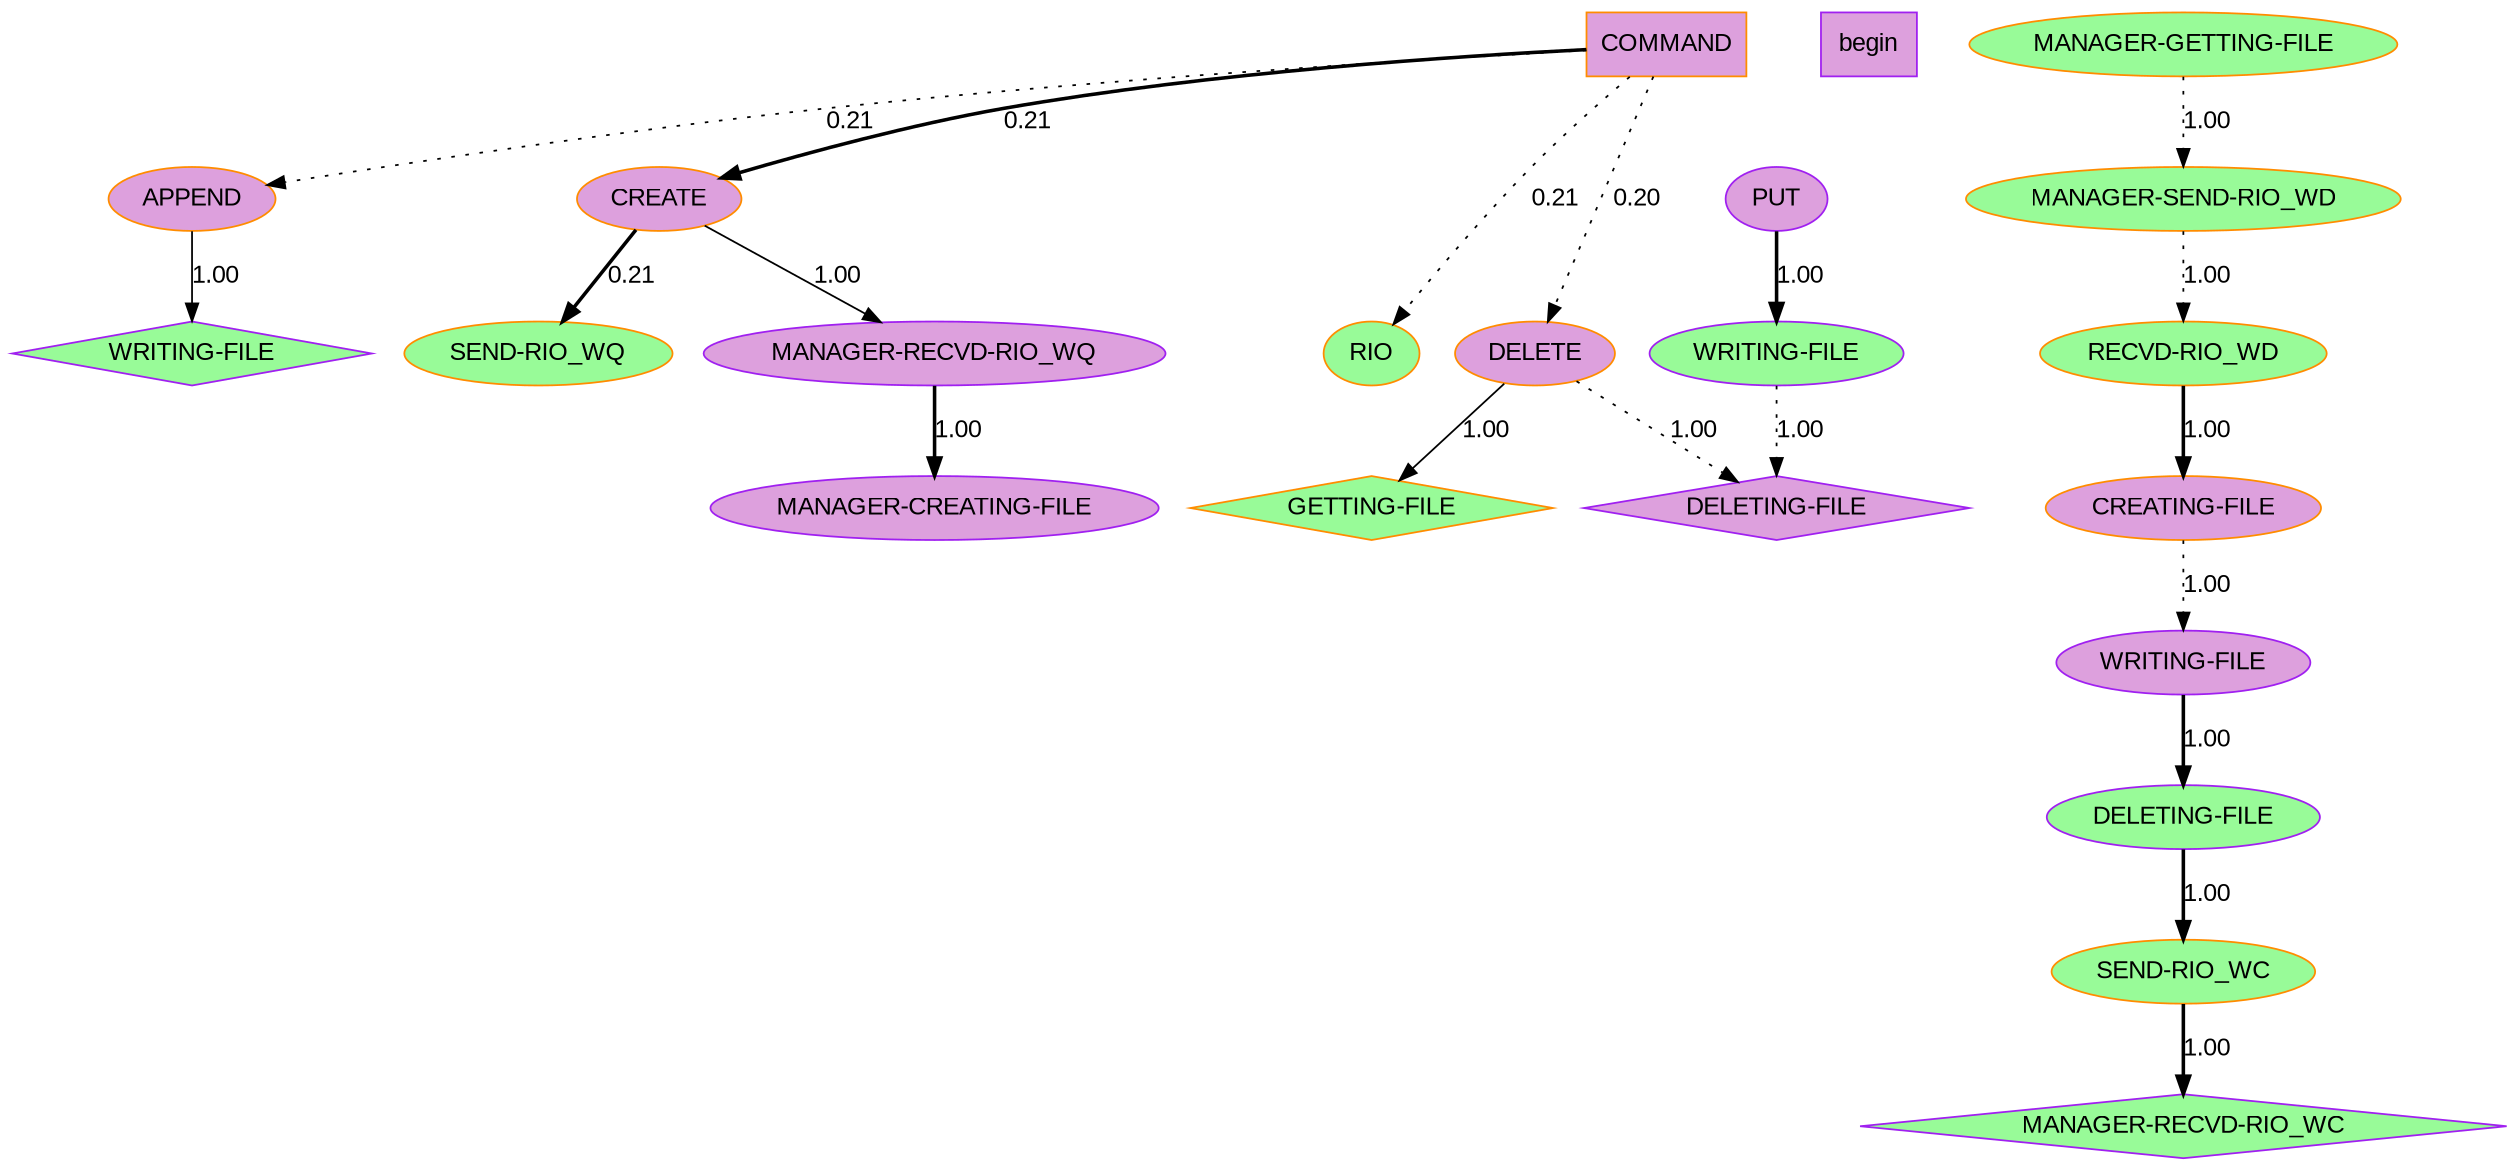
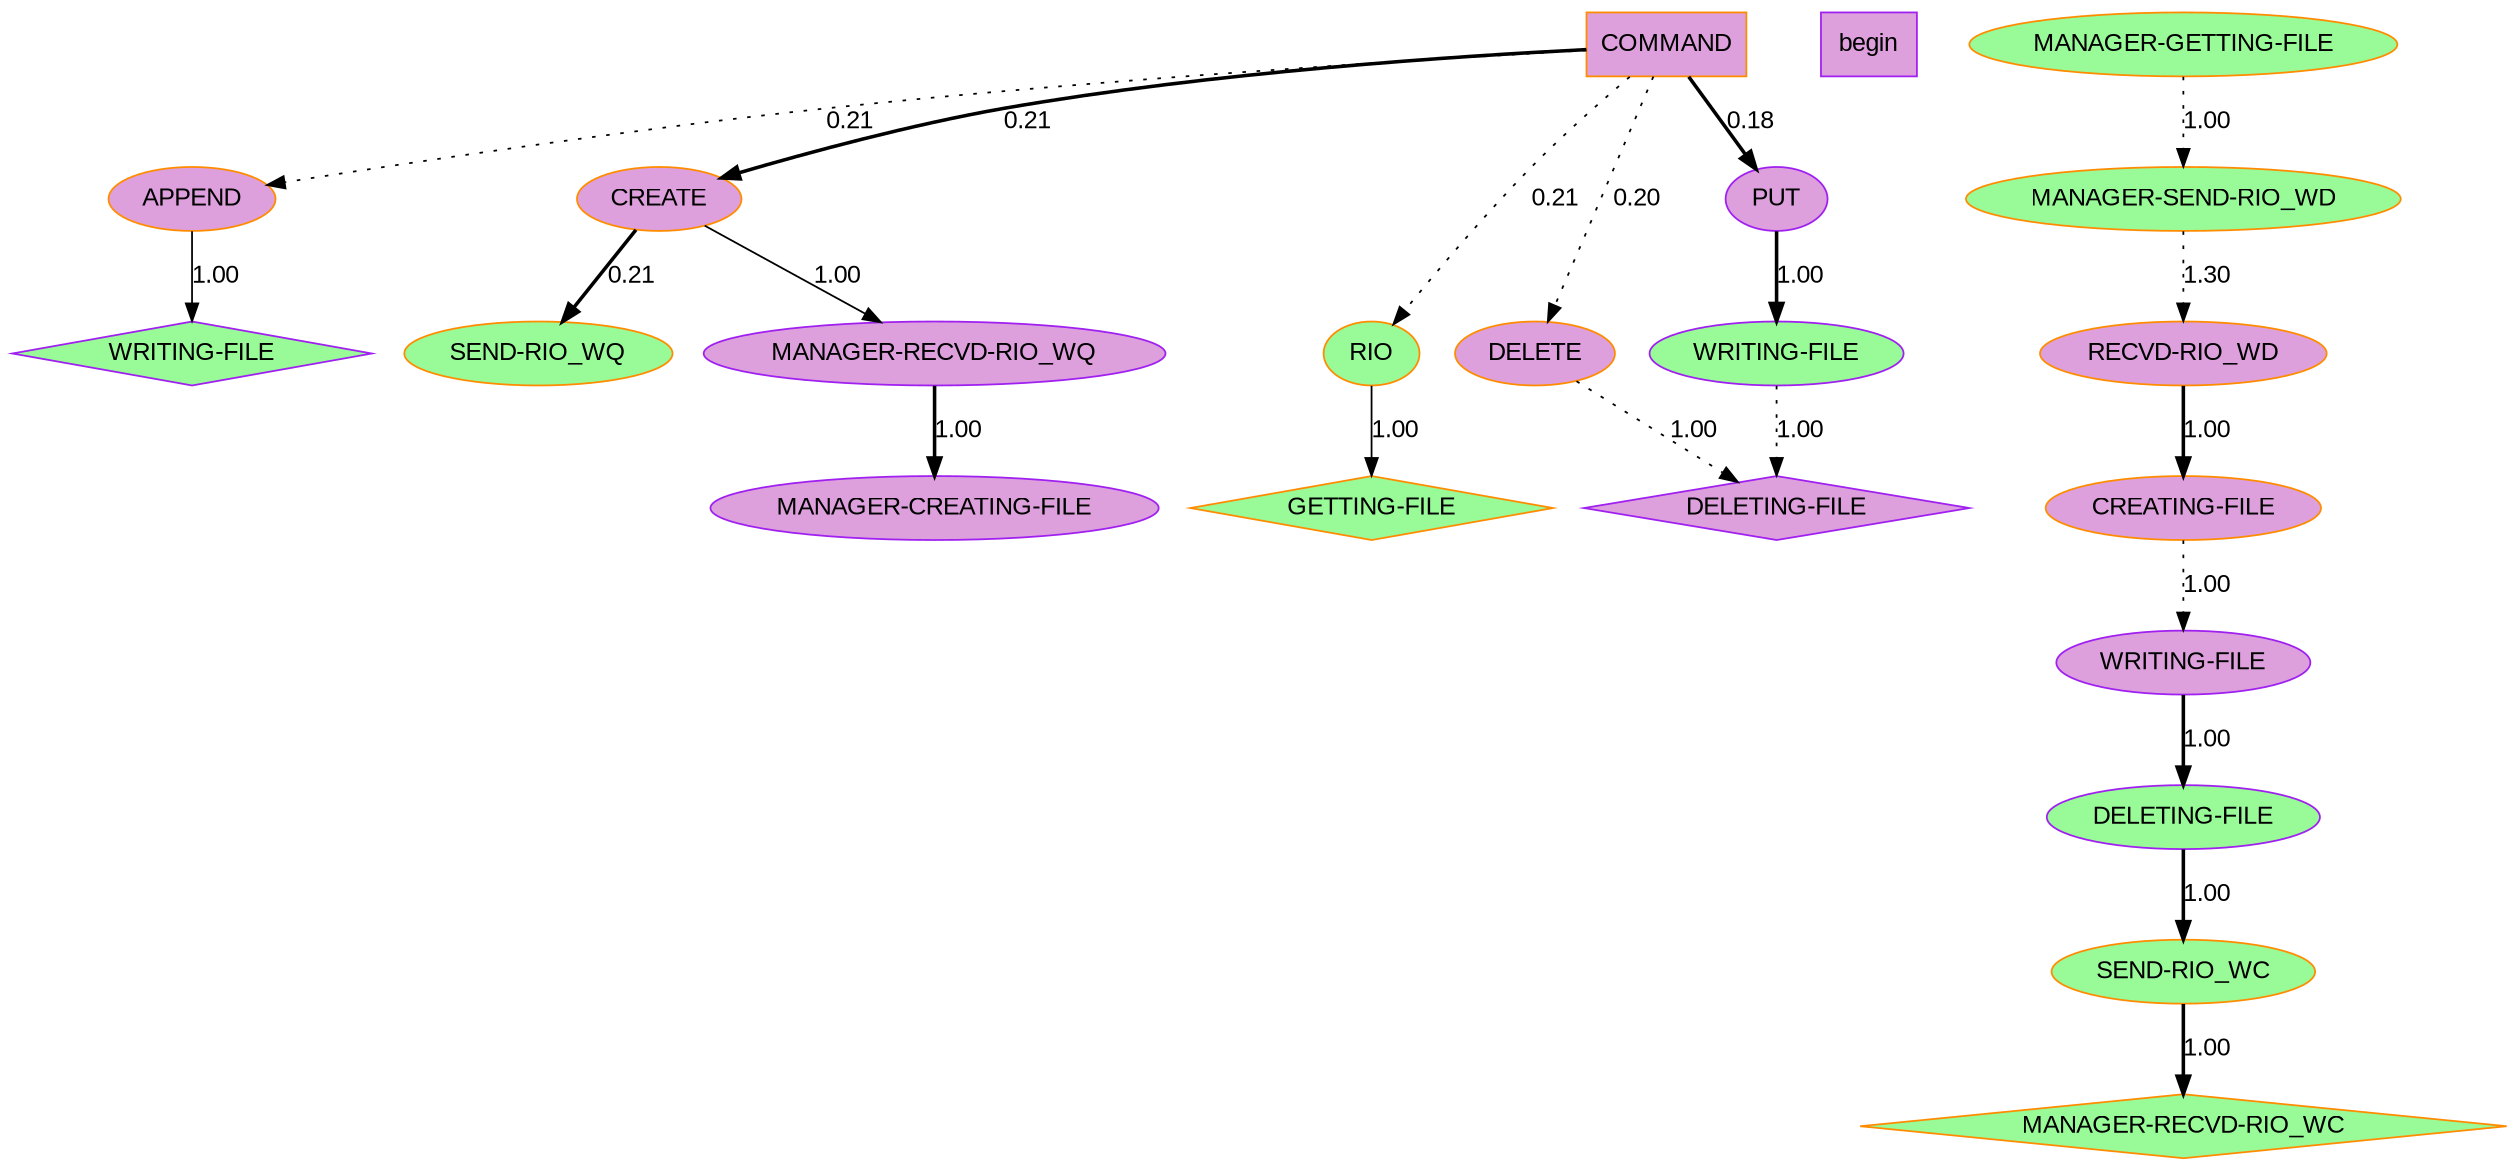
none -> (1717, 116)
(2207, 276) -> (2207, 276)
(2183, 354) -> (2183, 354)
(1458, 426) -> (1372, 422)
(2183, 1126) -> (2183, 1126)
